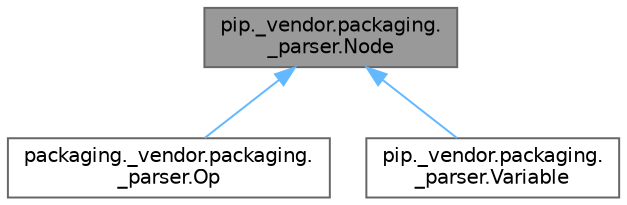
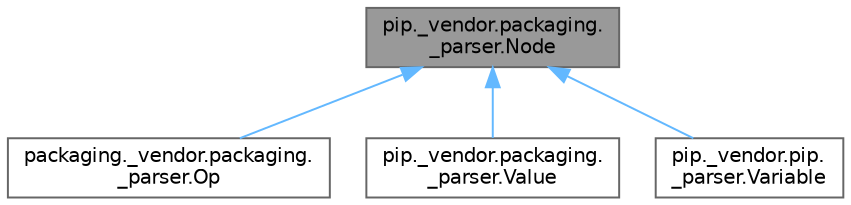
none -> (493, 168)
(493, 168) -> (750, 168)
